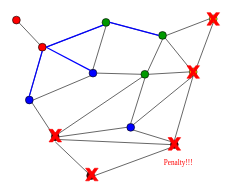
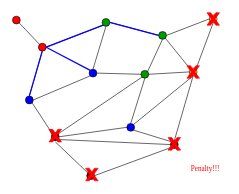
(179, 164) -> (206, 170)
